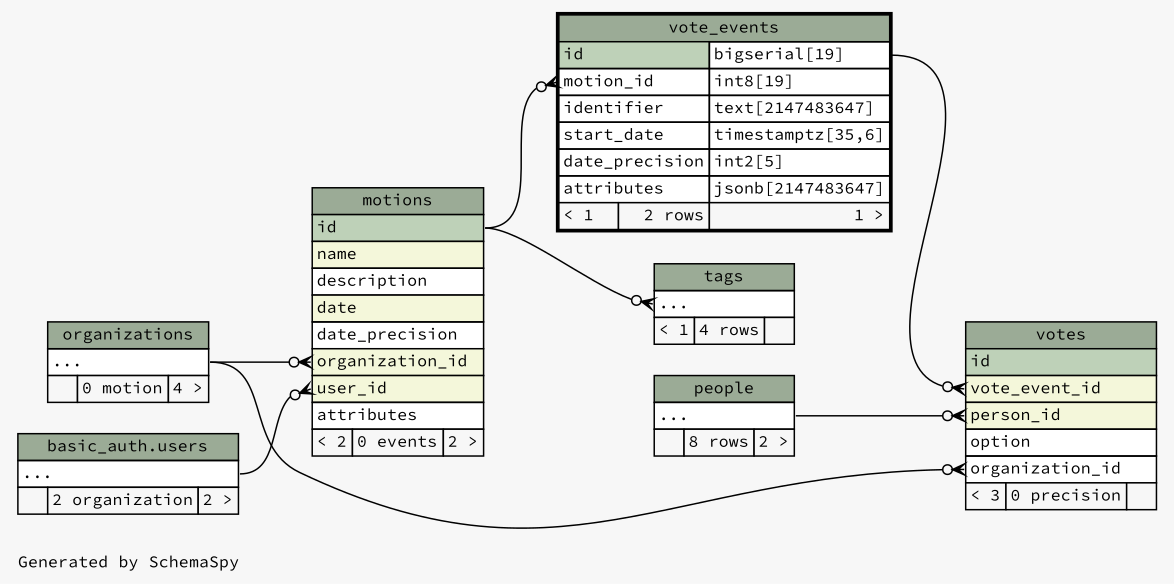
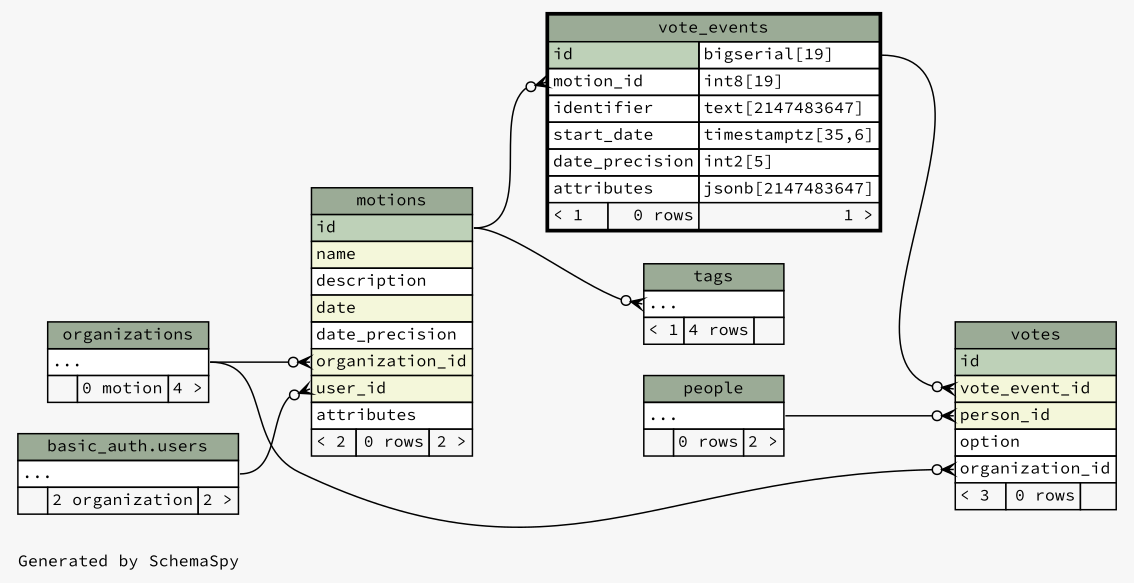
(674, 215) -> (664, 215)
(398, 442) -> (394, 442)
(719, 442) -> (709, 442)
(1066, 496) -> (1045, 496)
